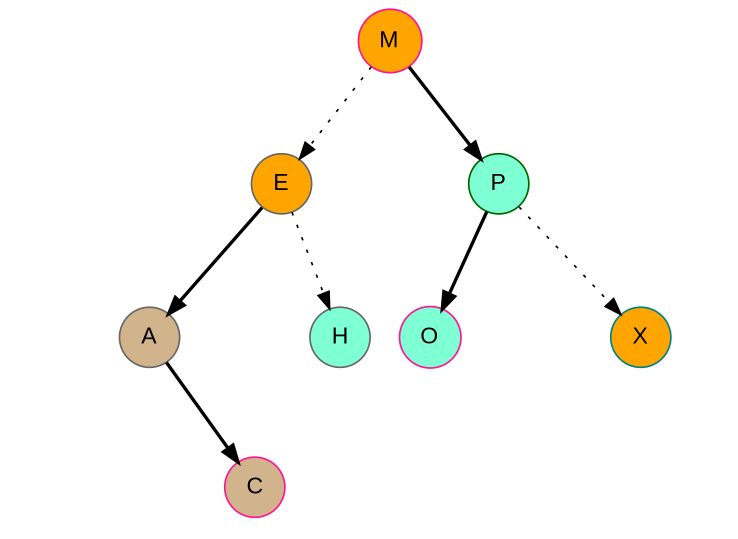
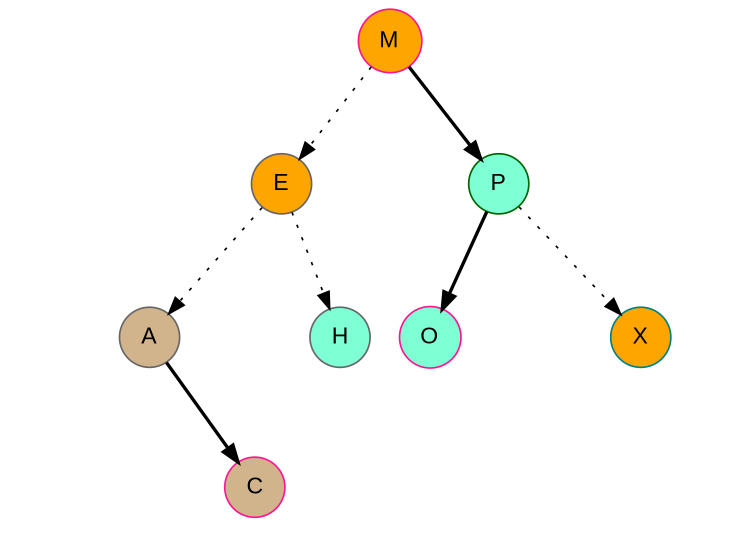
(221, 254) -> (221, 254)
